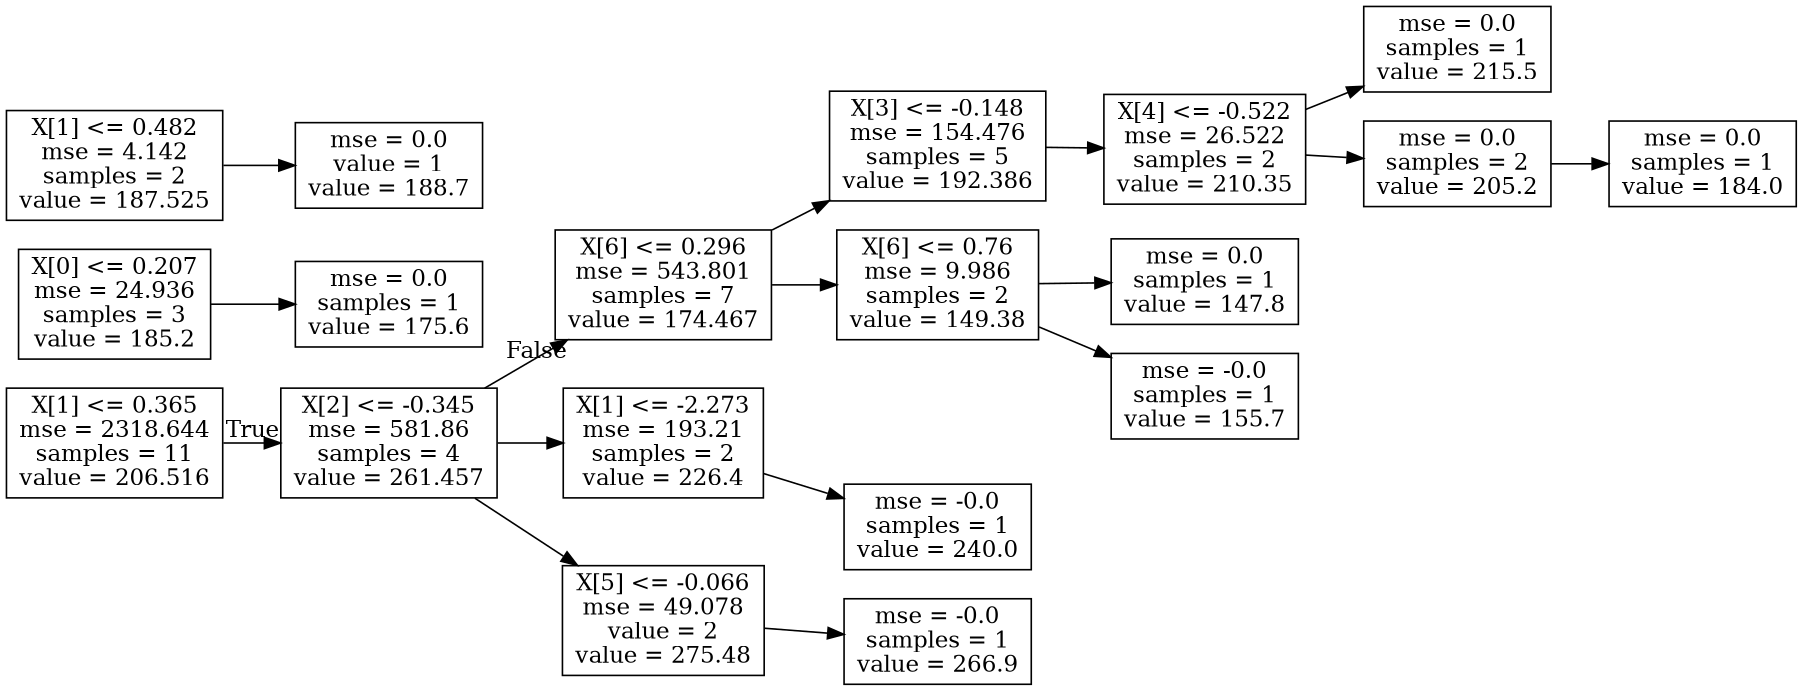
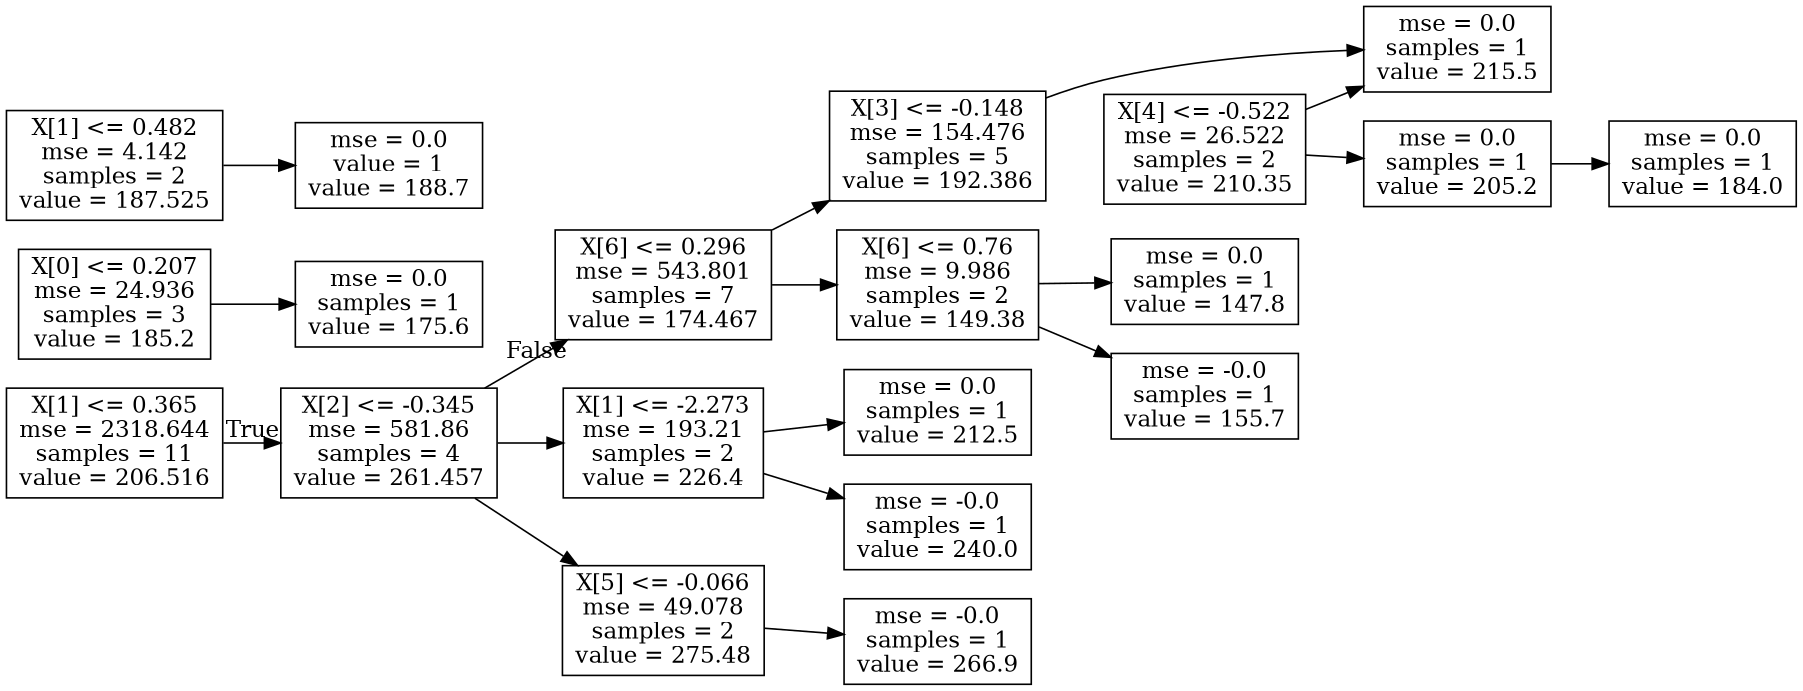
(1067, 148) -> (1195, 63)
(1457, 164) -> (1457, 164)
none -> (938, 412)
(663, 621) -> (663, 621)
